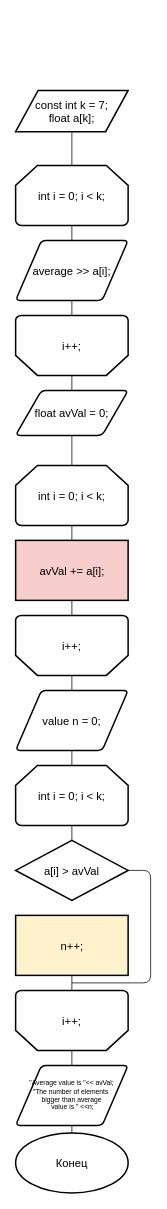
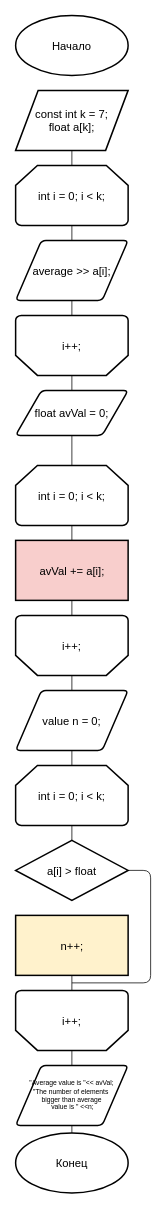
none -> (72, 45)
(72, 111) -> (72, 120)
(72, 870) -> (72, 870)
